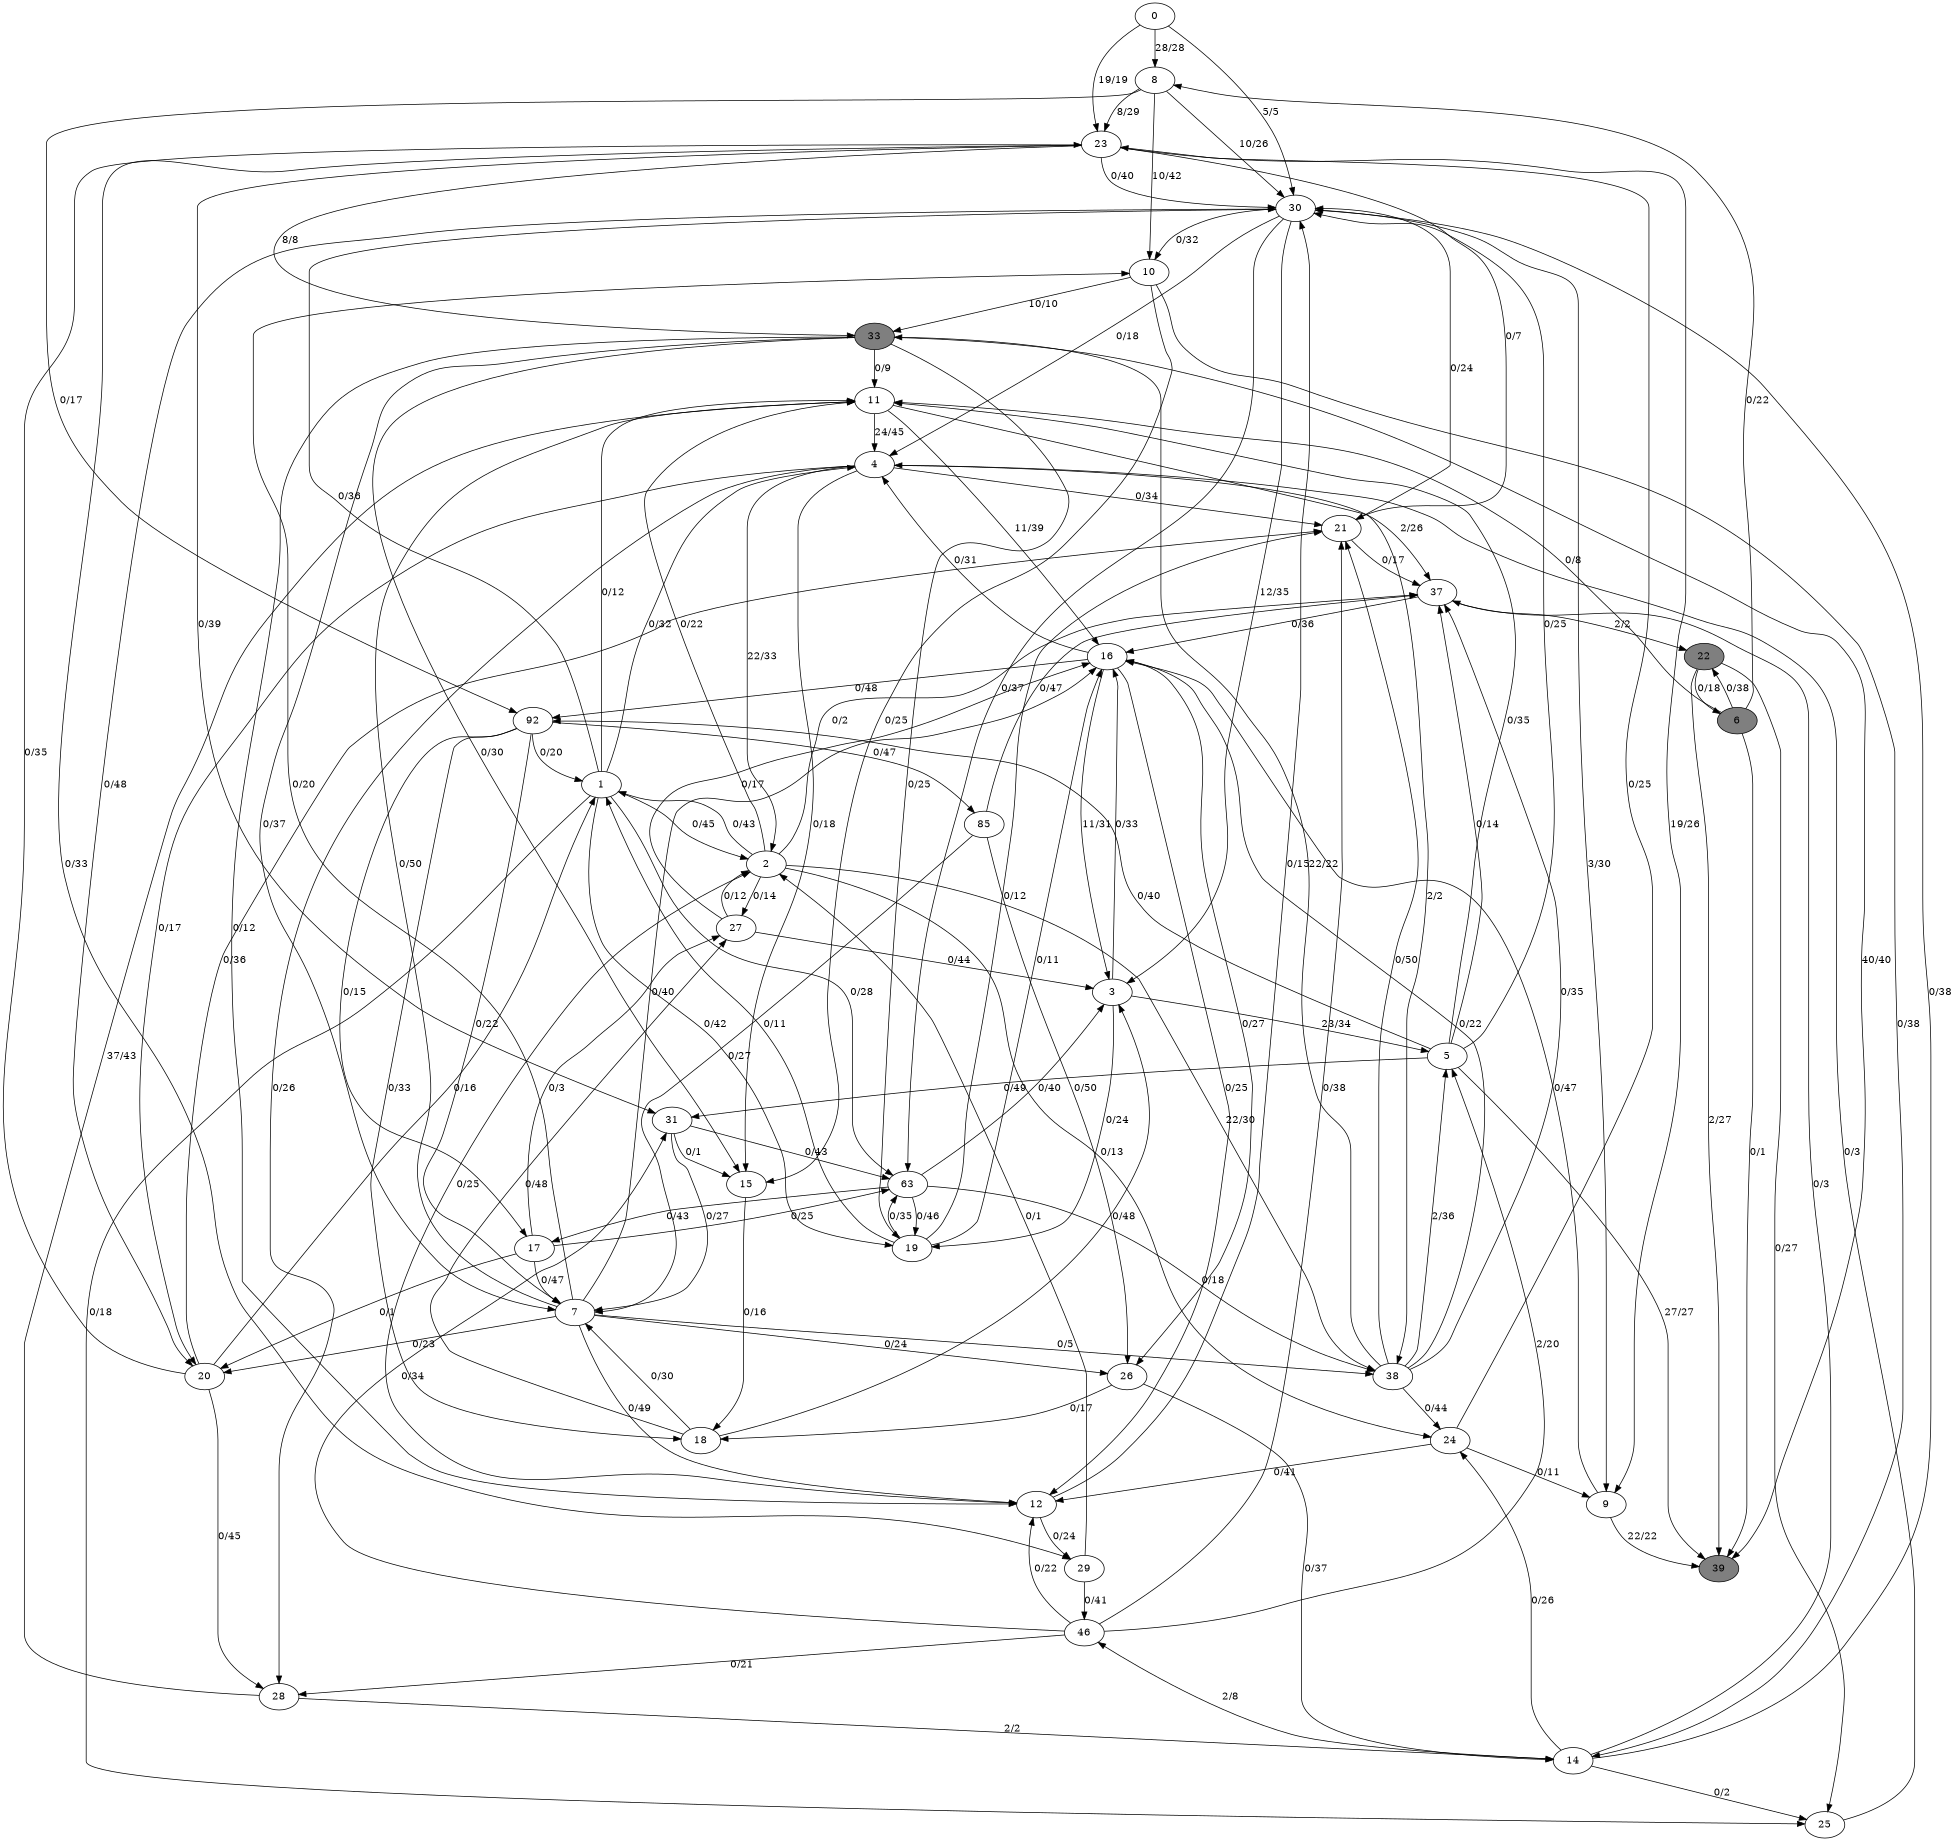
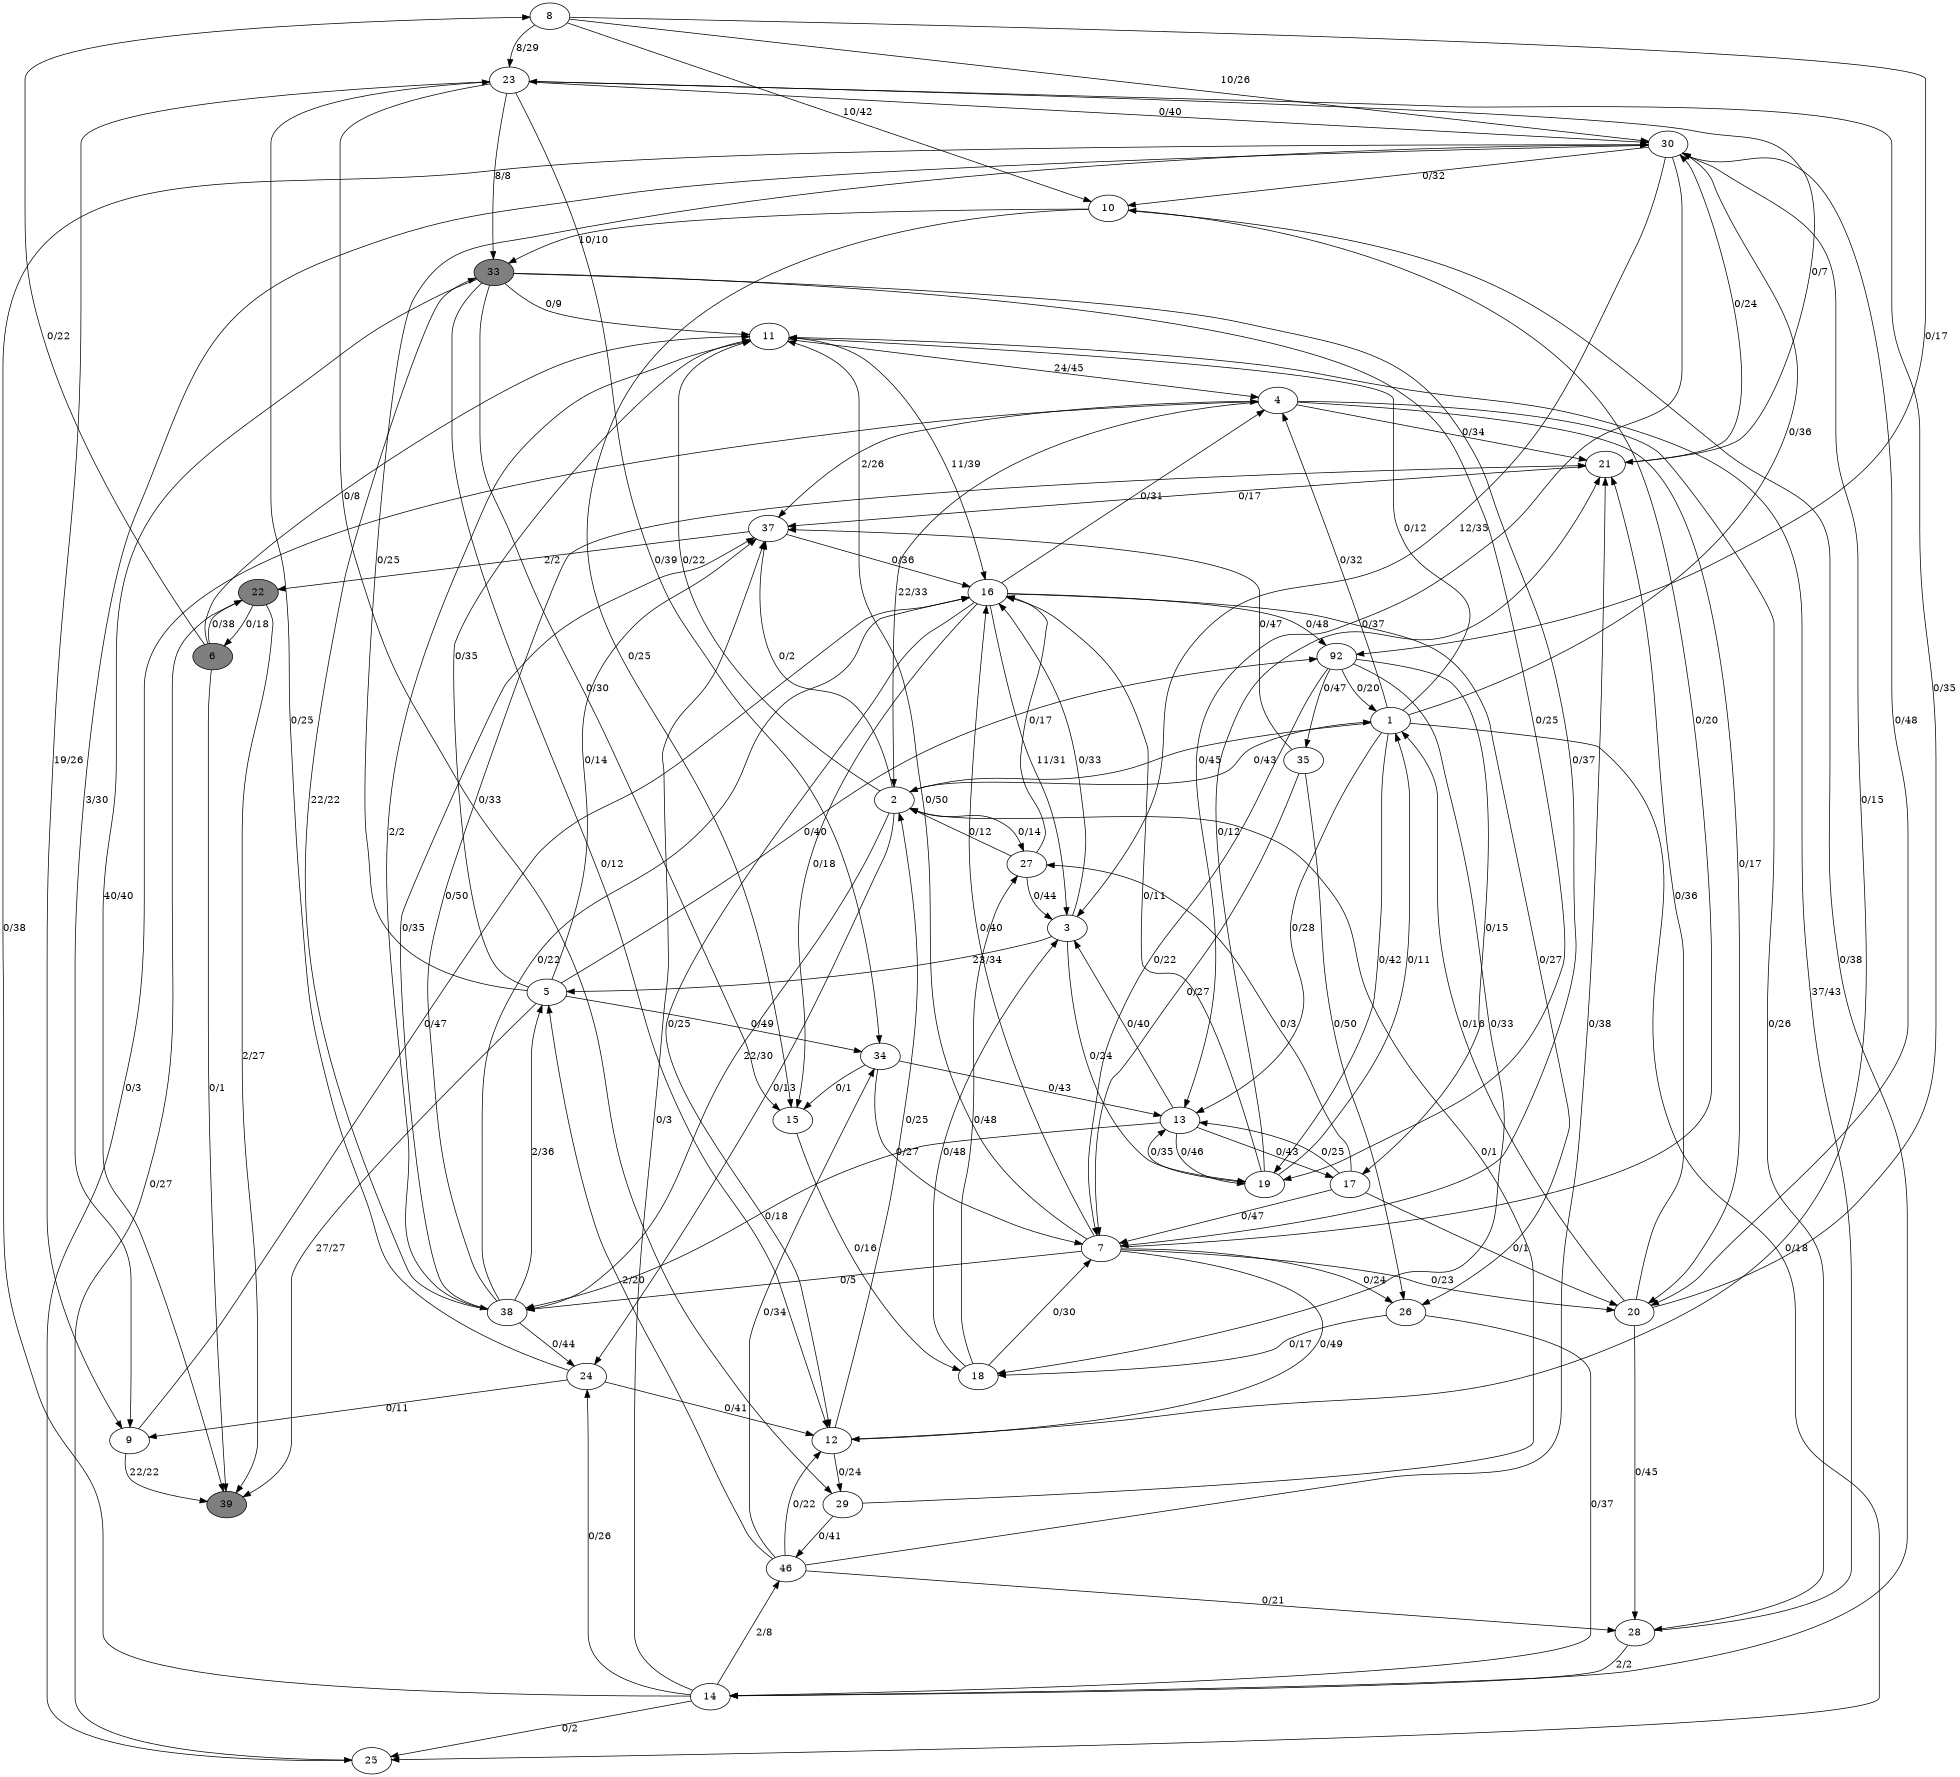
(1155, 16) -> none
(1091, 339) -> none
(813, 807) -> (821, 829)
(984, 824) -> (1304, 760)
(672, 1120) -> (880, 1056)
(908, 1184) -> (1180, 1120)
